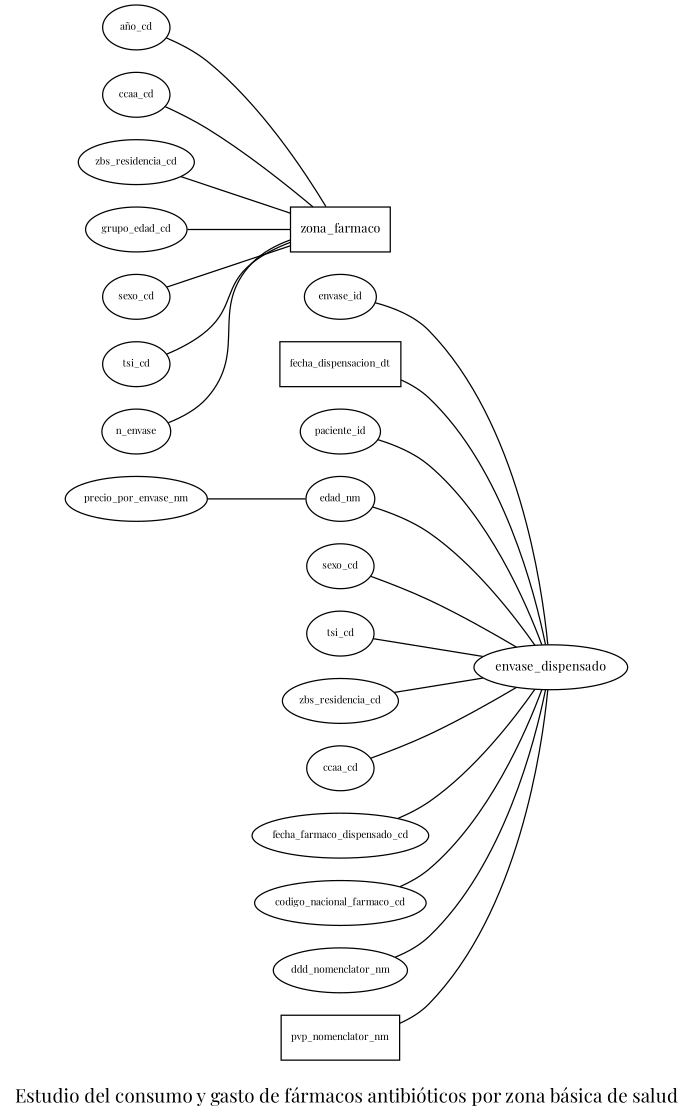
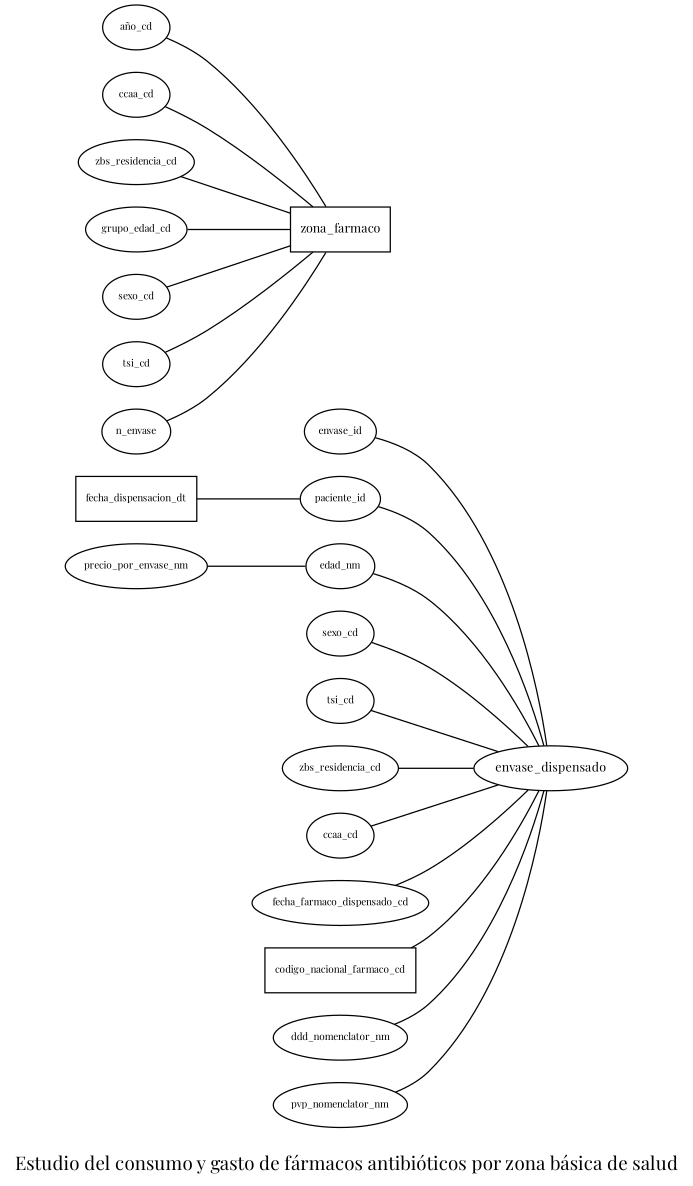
(498, 498) -> (248, 499)
(340, 903) -> (340, 970)
(340, 1038) -> (340, 1105)
